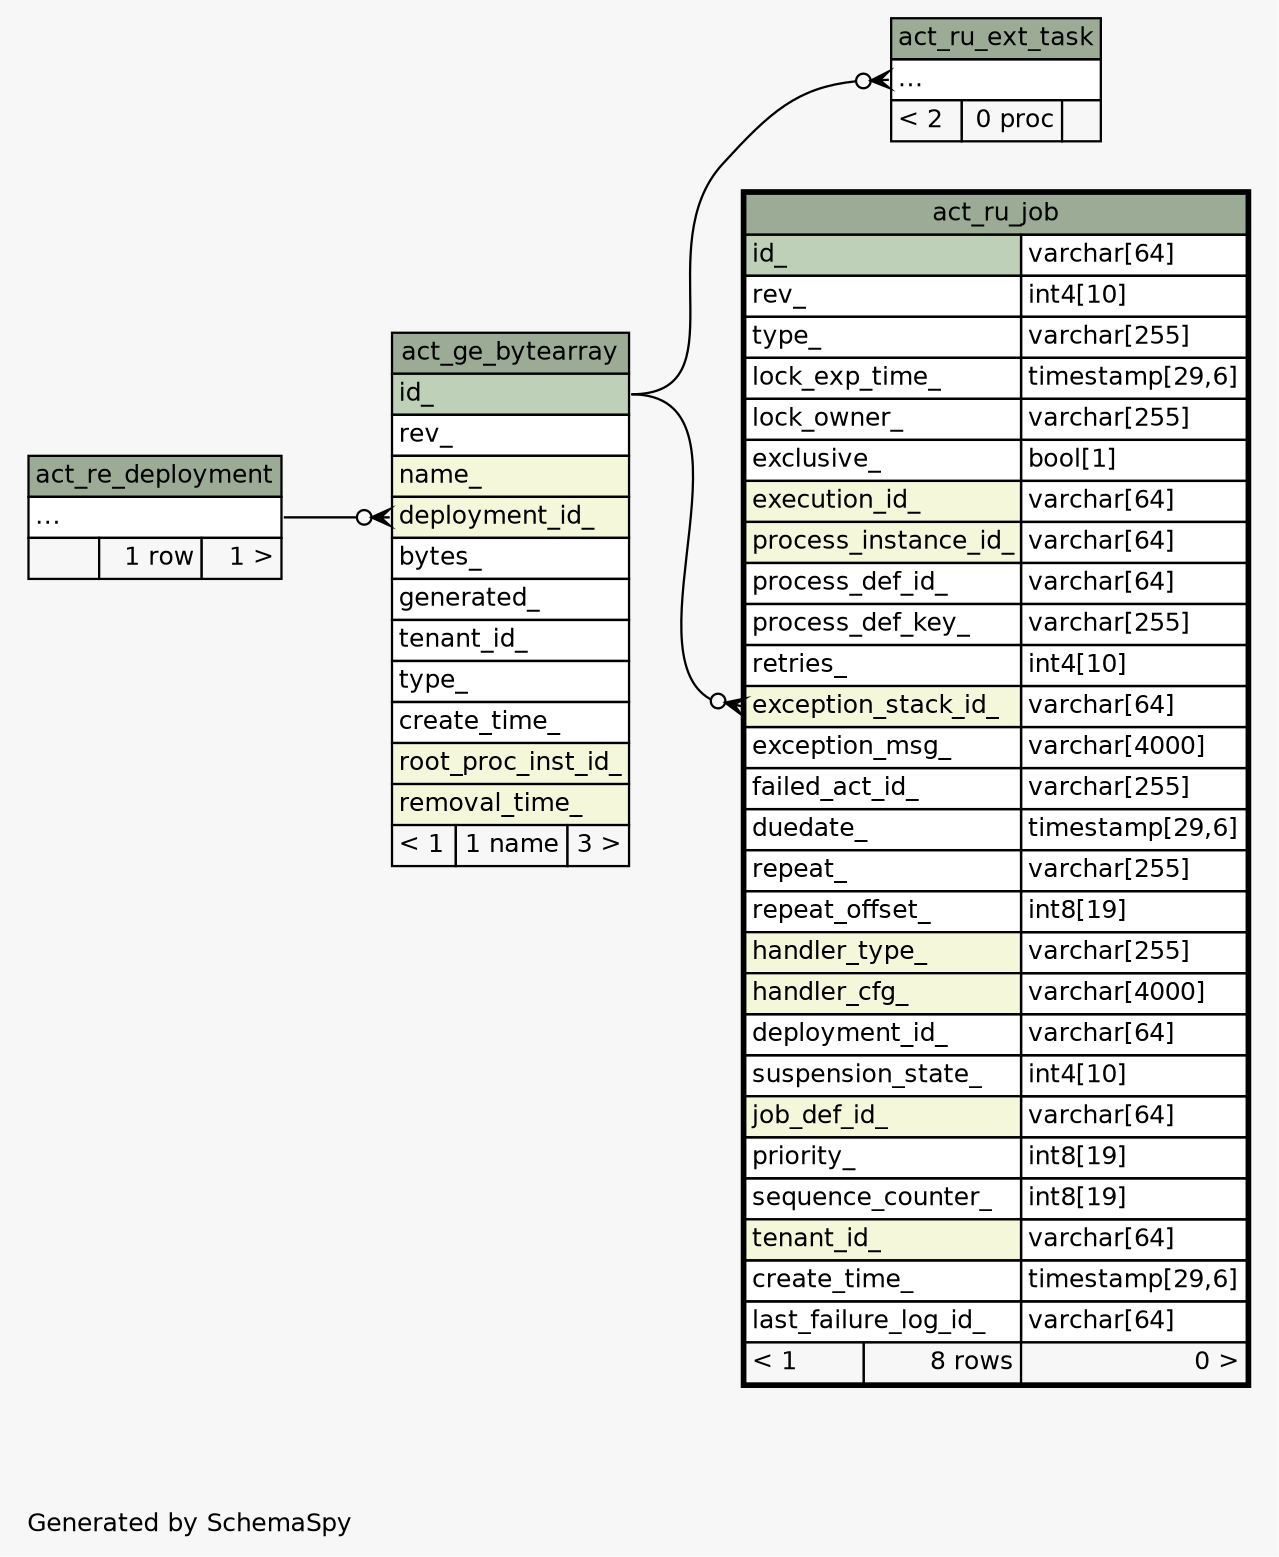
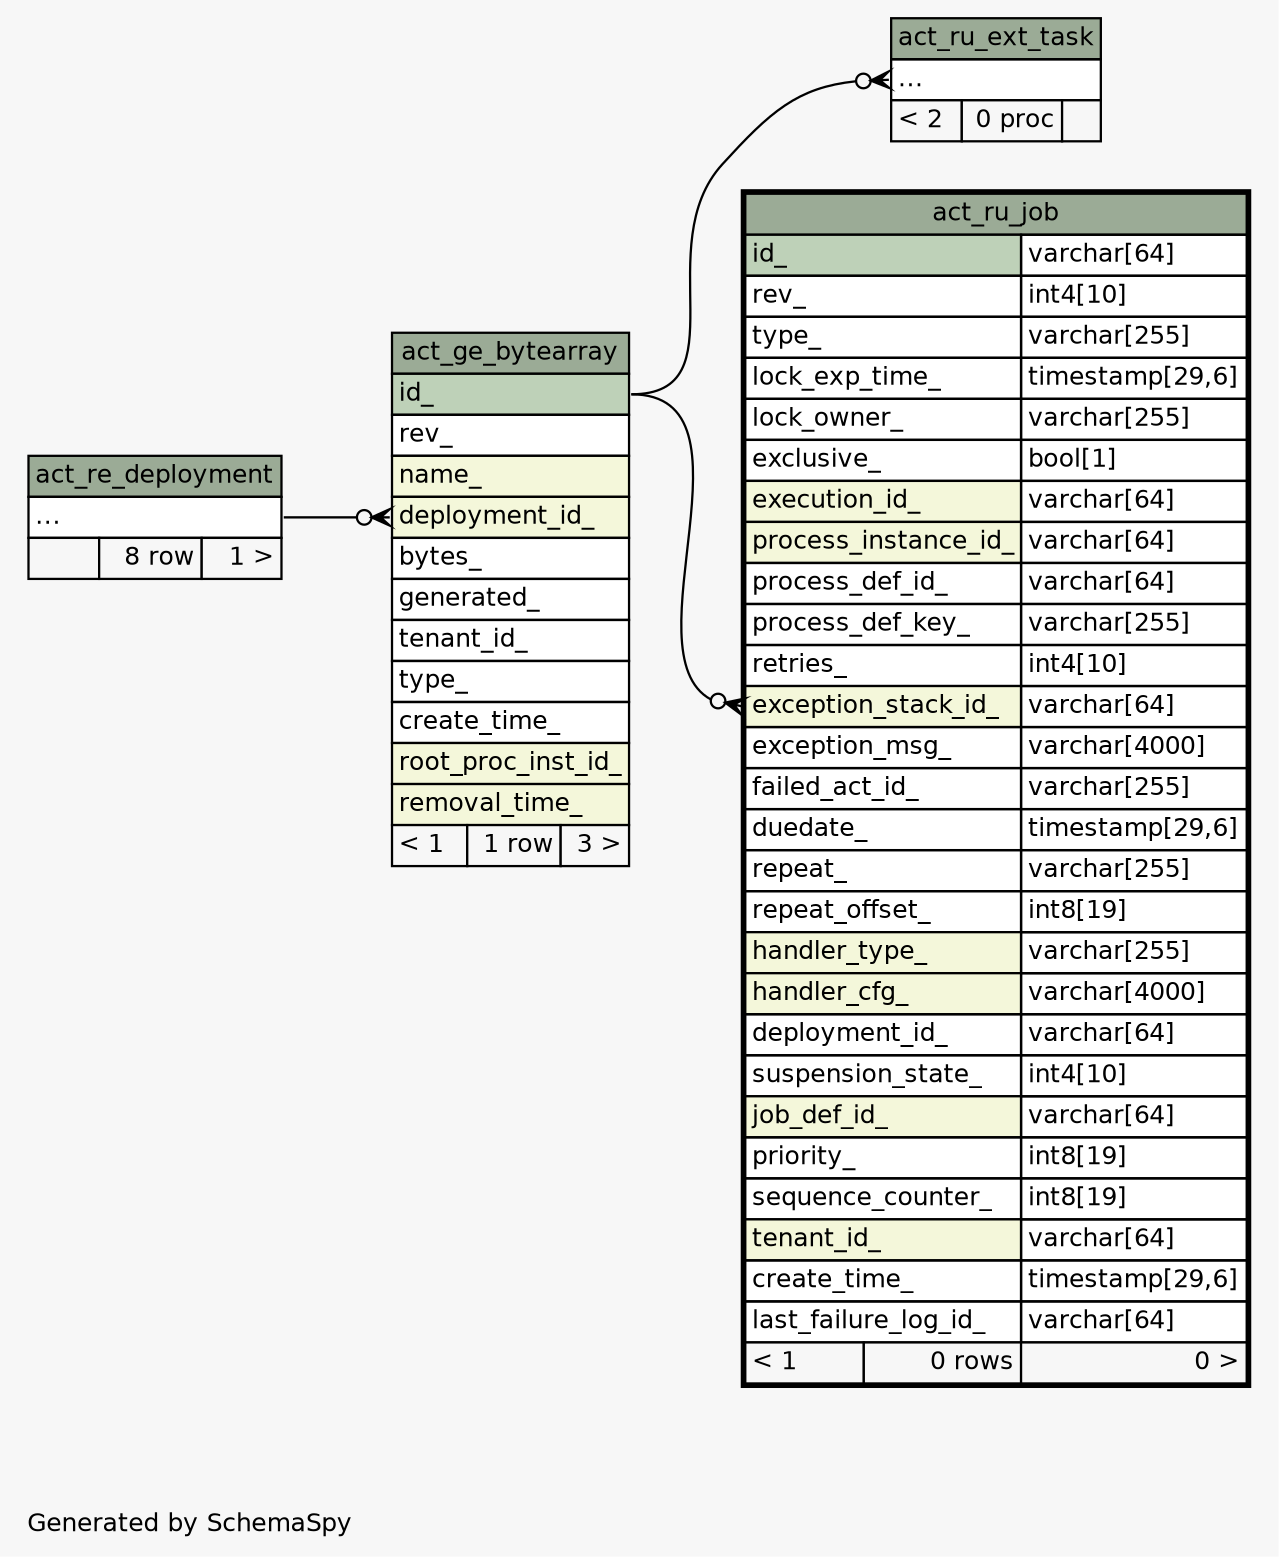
(160, 557) -> (160, 557)
(513, 844) -> (519, 844)
(972, 1362) -> (972, 1362)
